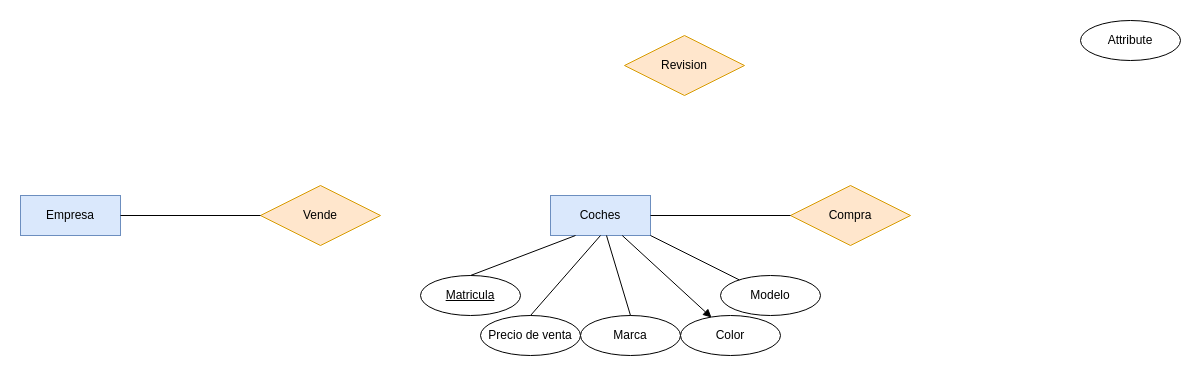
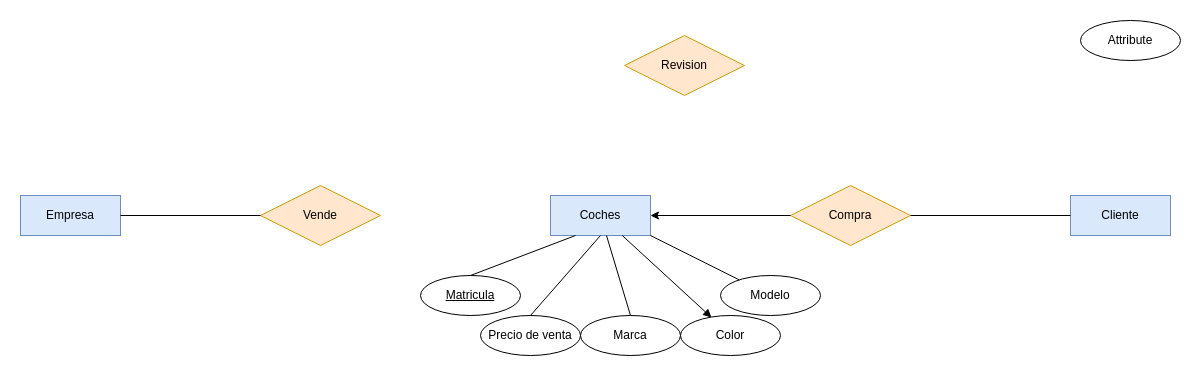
(657, 216) -> (659, 216)
none -> (991, 216)
none -> (1121, 216)
